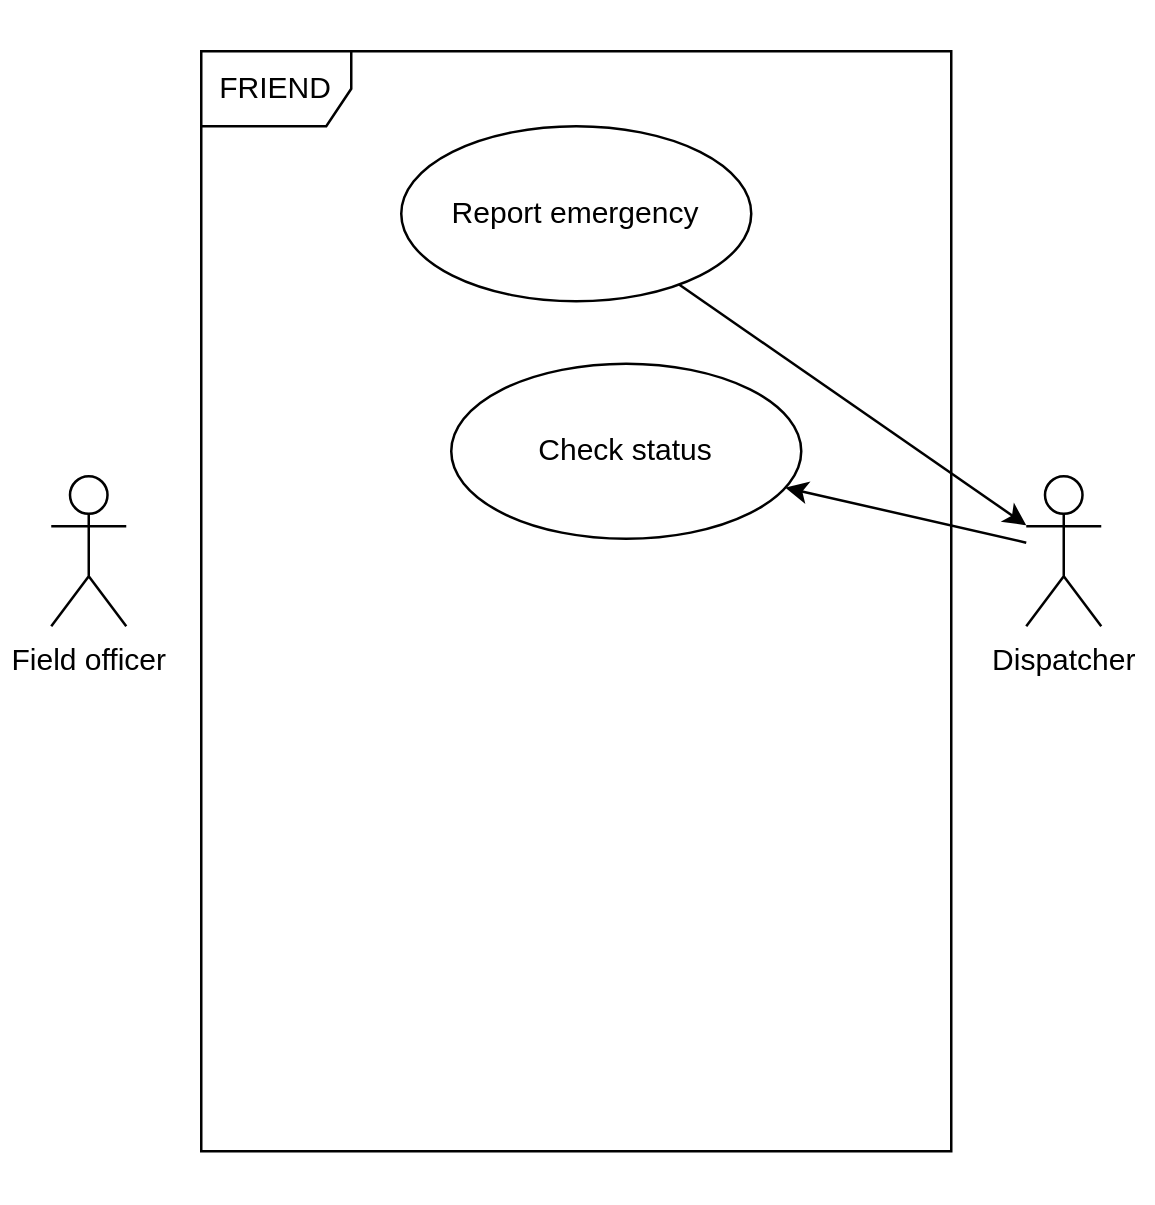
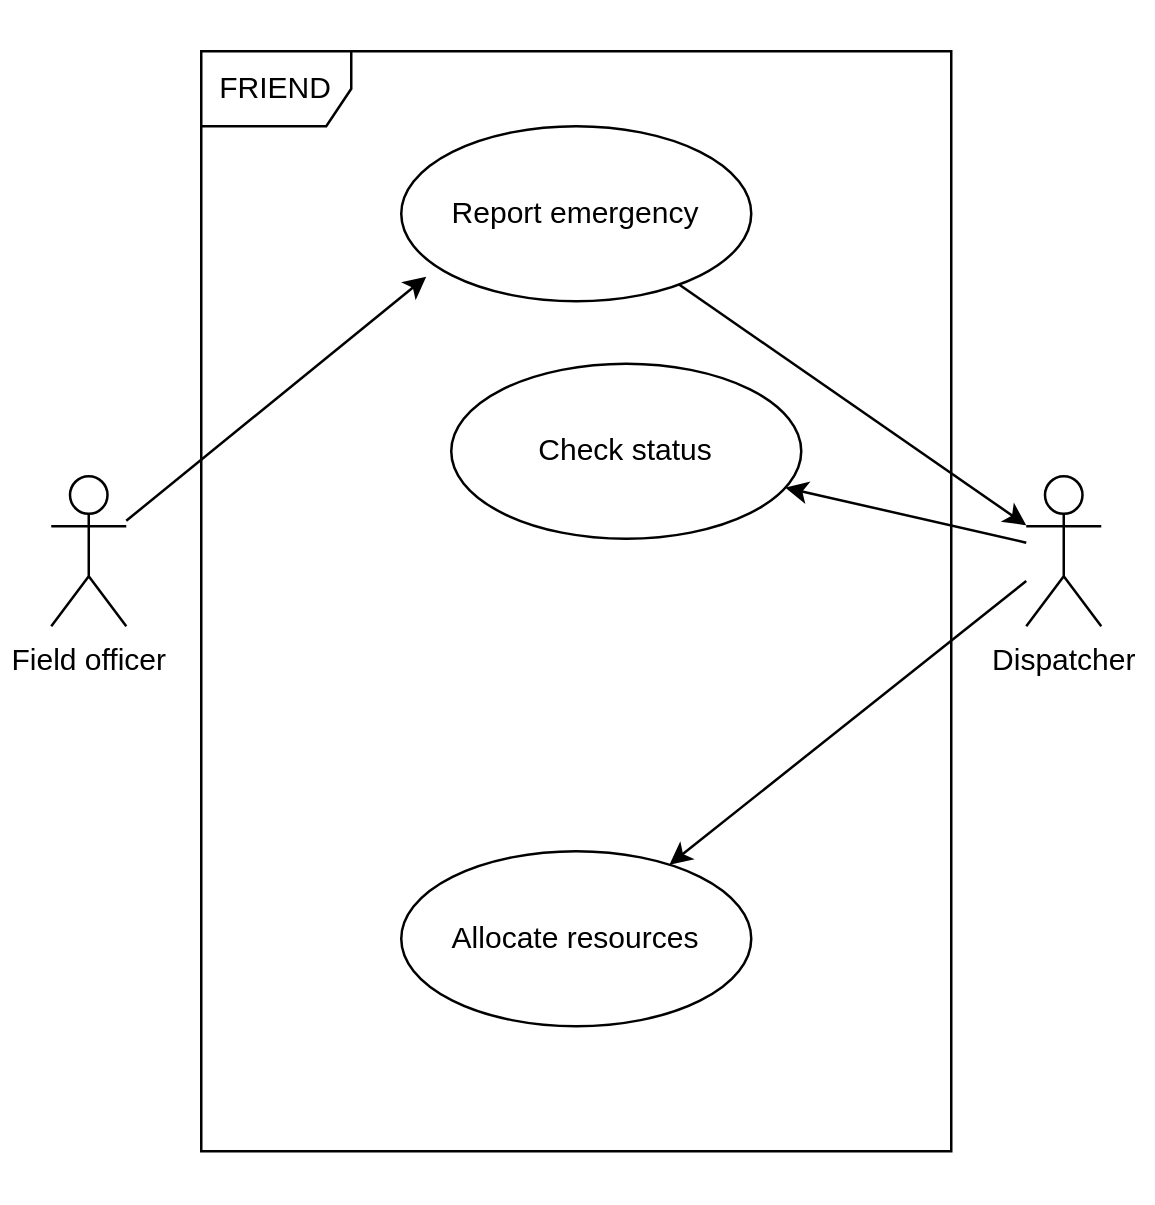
none -> (309, 372)
none -> (814, 749)
none -> (576, 939)
